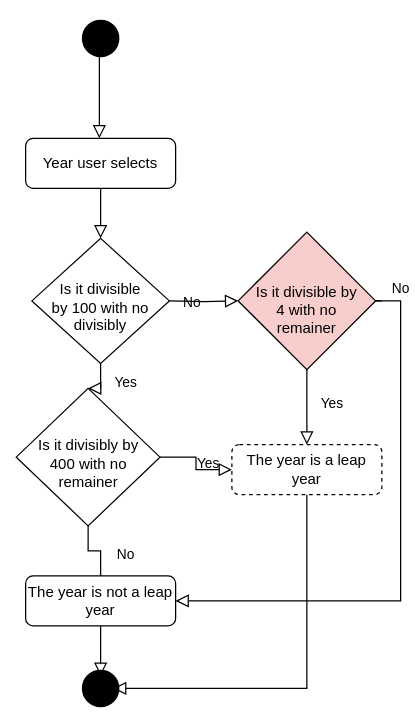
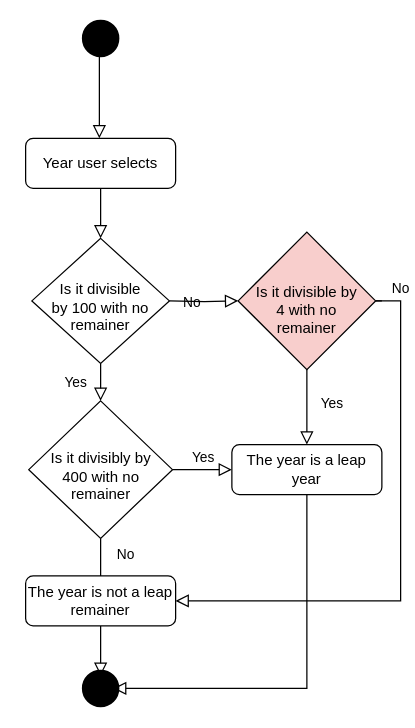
(101, 298) -> (101, 298)
(88, 457) -> (101, 469)
(307, 469) -> (307, 469)
(101, 601) -> (101, 601)
